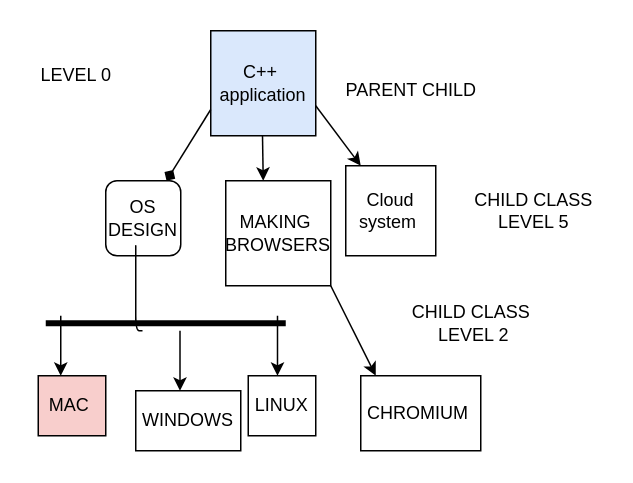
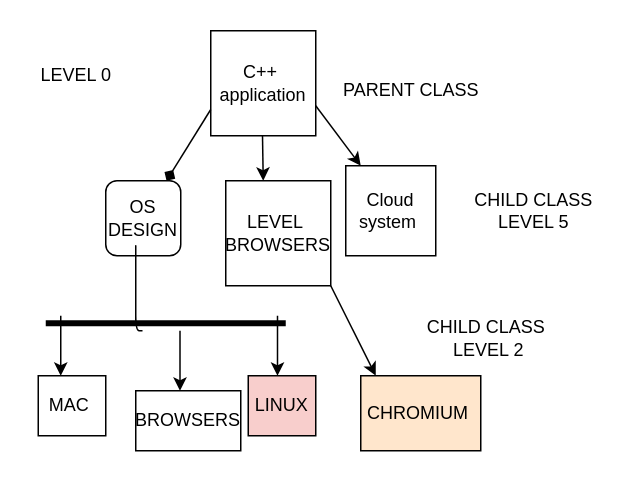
(263, 83) -> (263, 83)
(414, 91) -> (414, 91)
(278, 233) -> (278, 233)
(473, 323) -> (488, 338)
(72, 406) -> (72, 406)
(282, 406) -> (282, 406)
(421, 413) -> (421, 413)
(188, 421) -> (188, 421)
